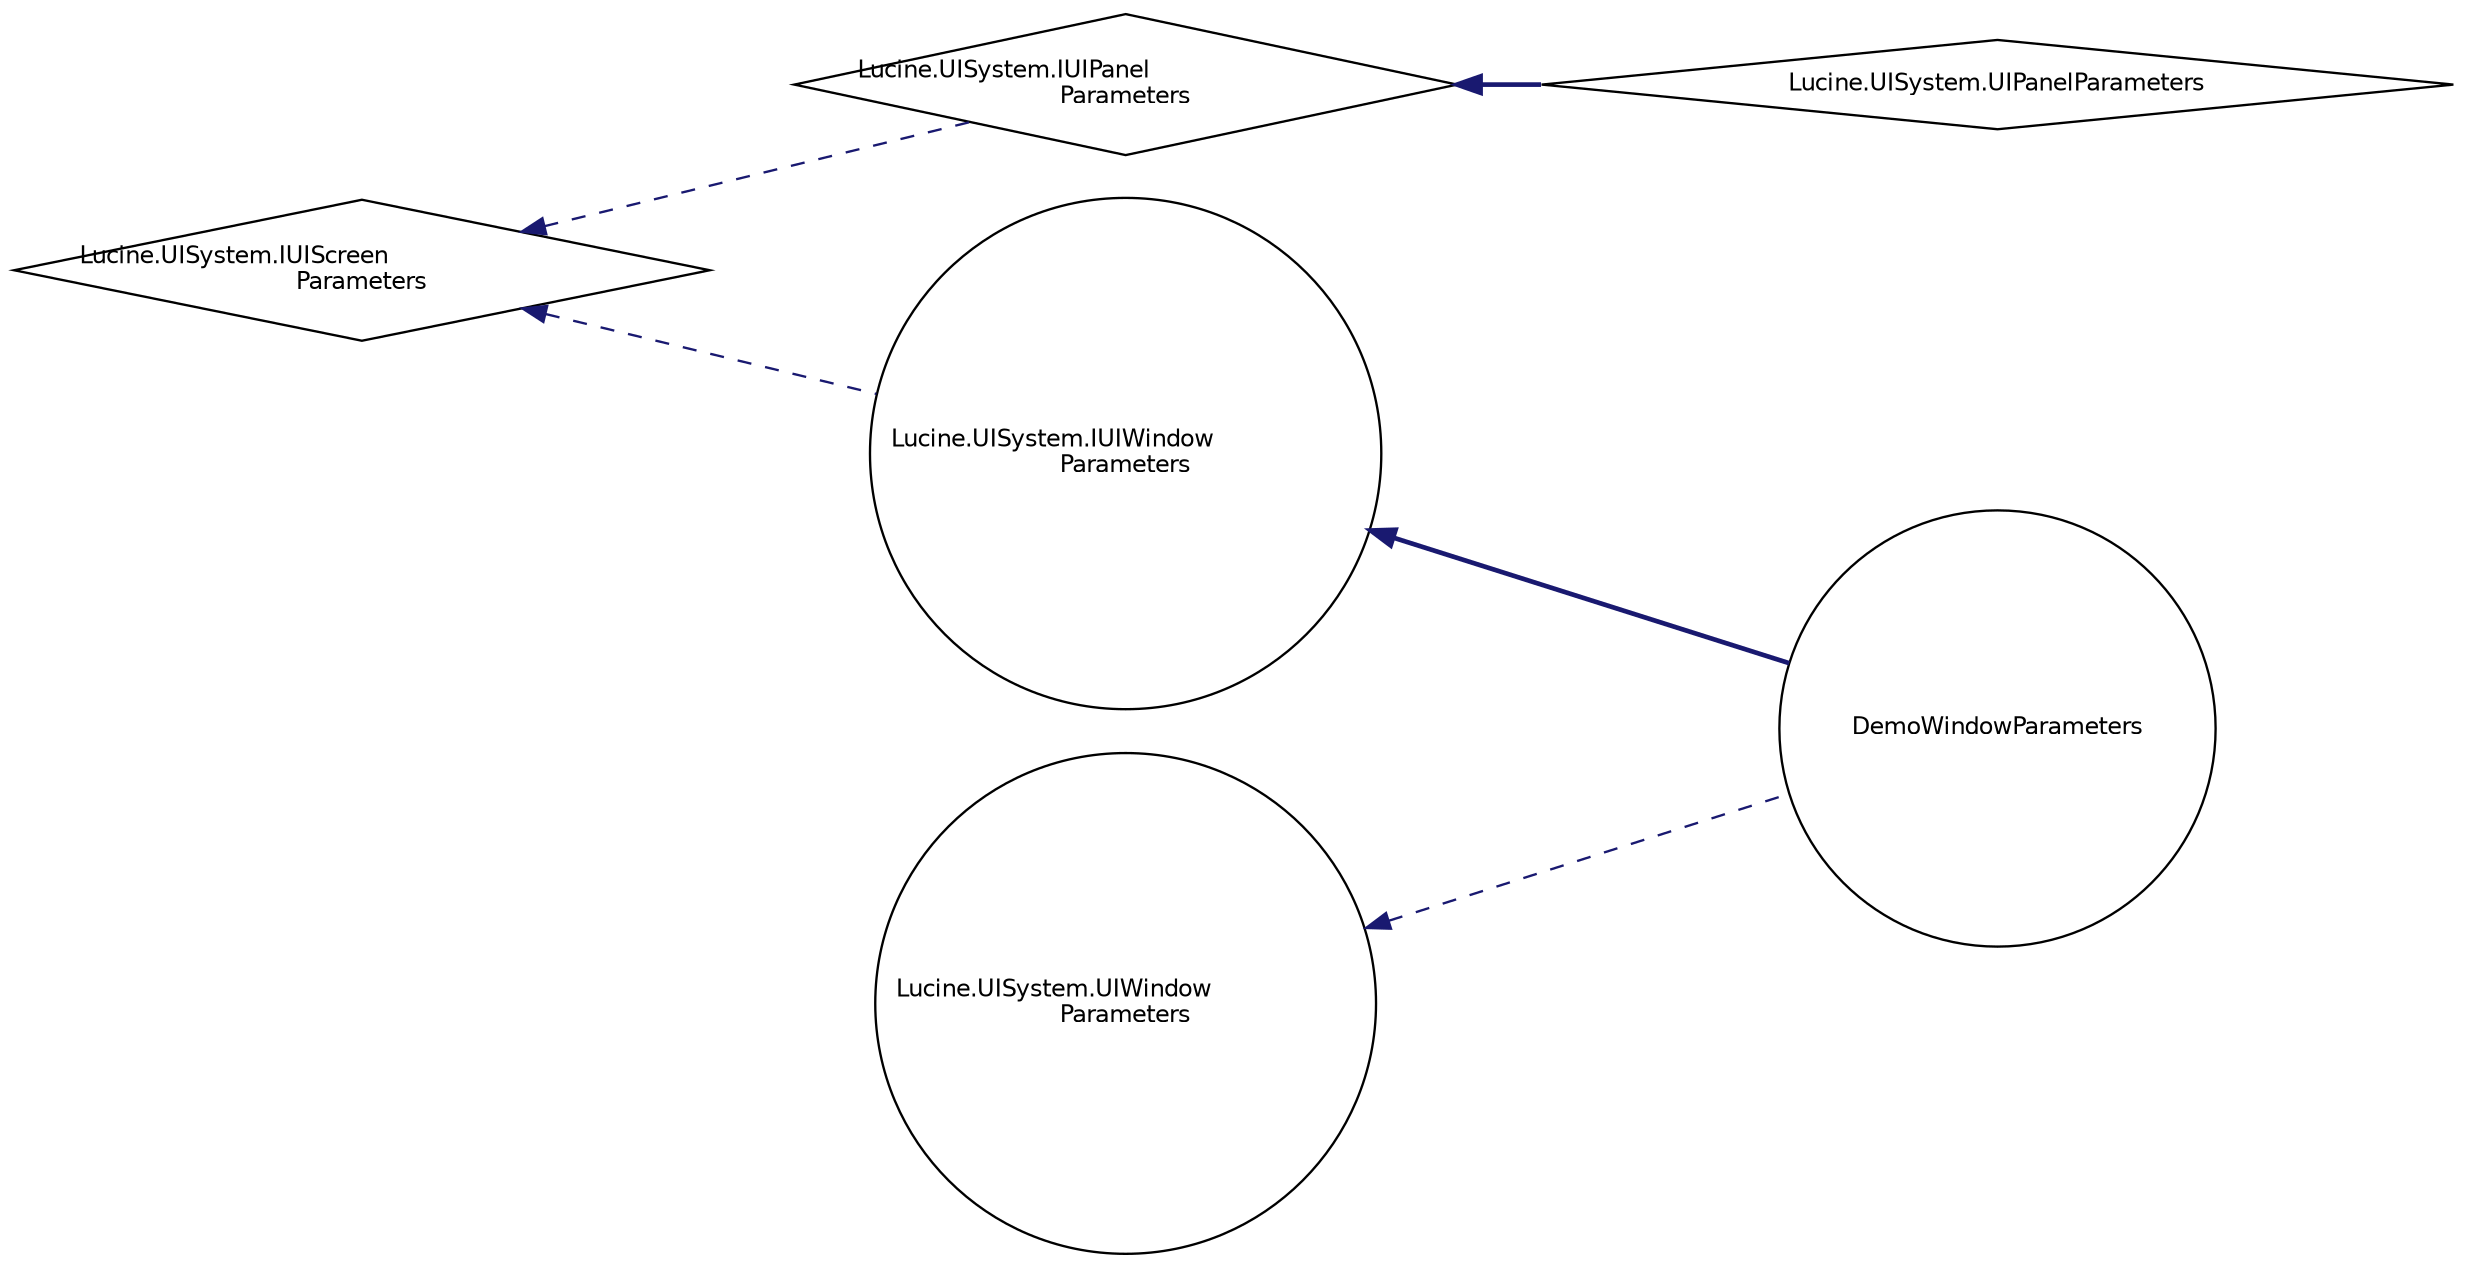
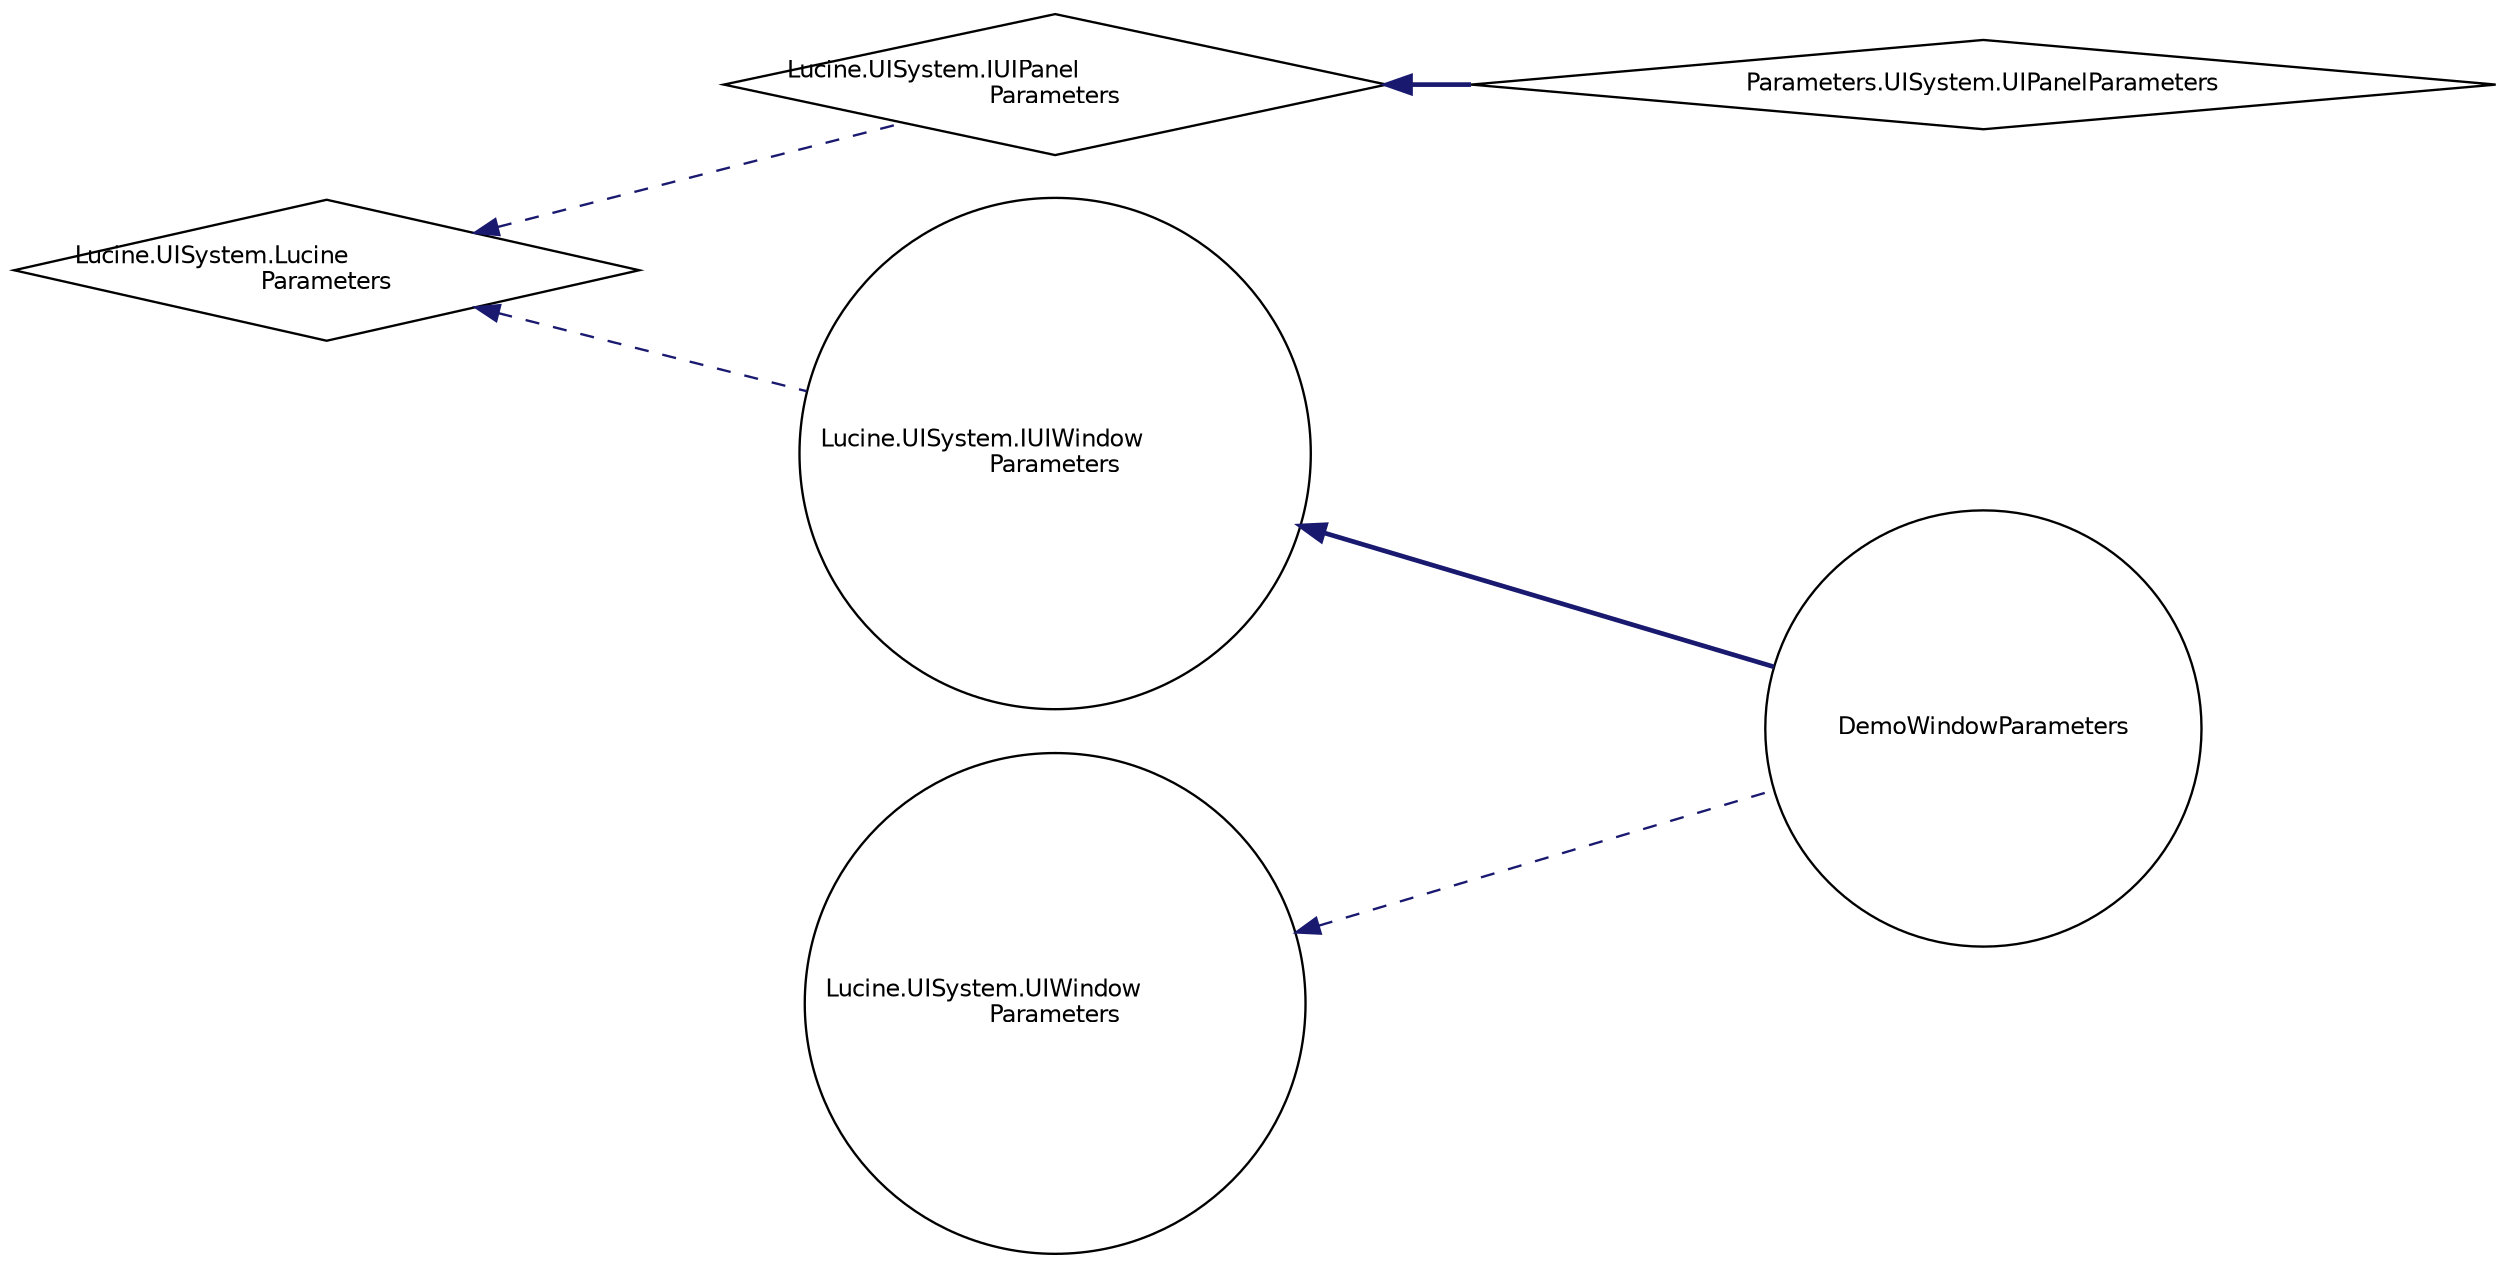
(1997, 85) -> (1983, 85)
(362, 270) -> (327, 270)
